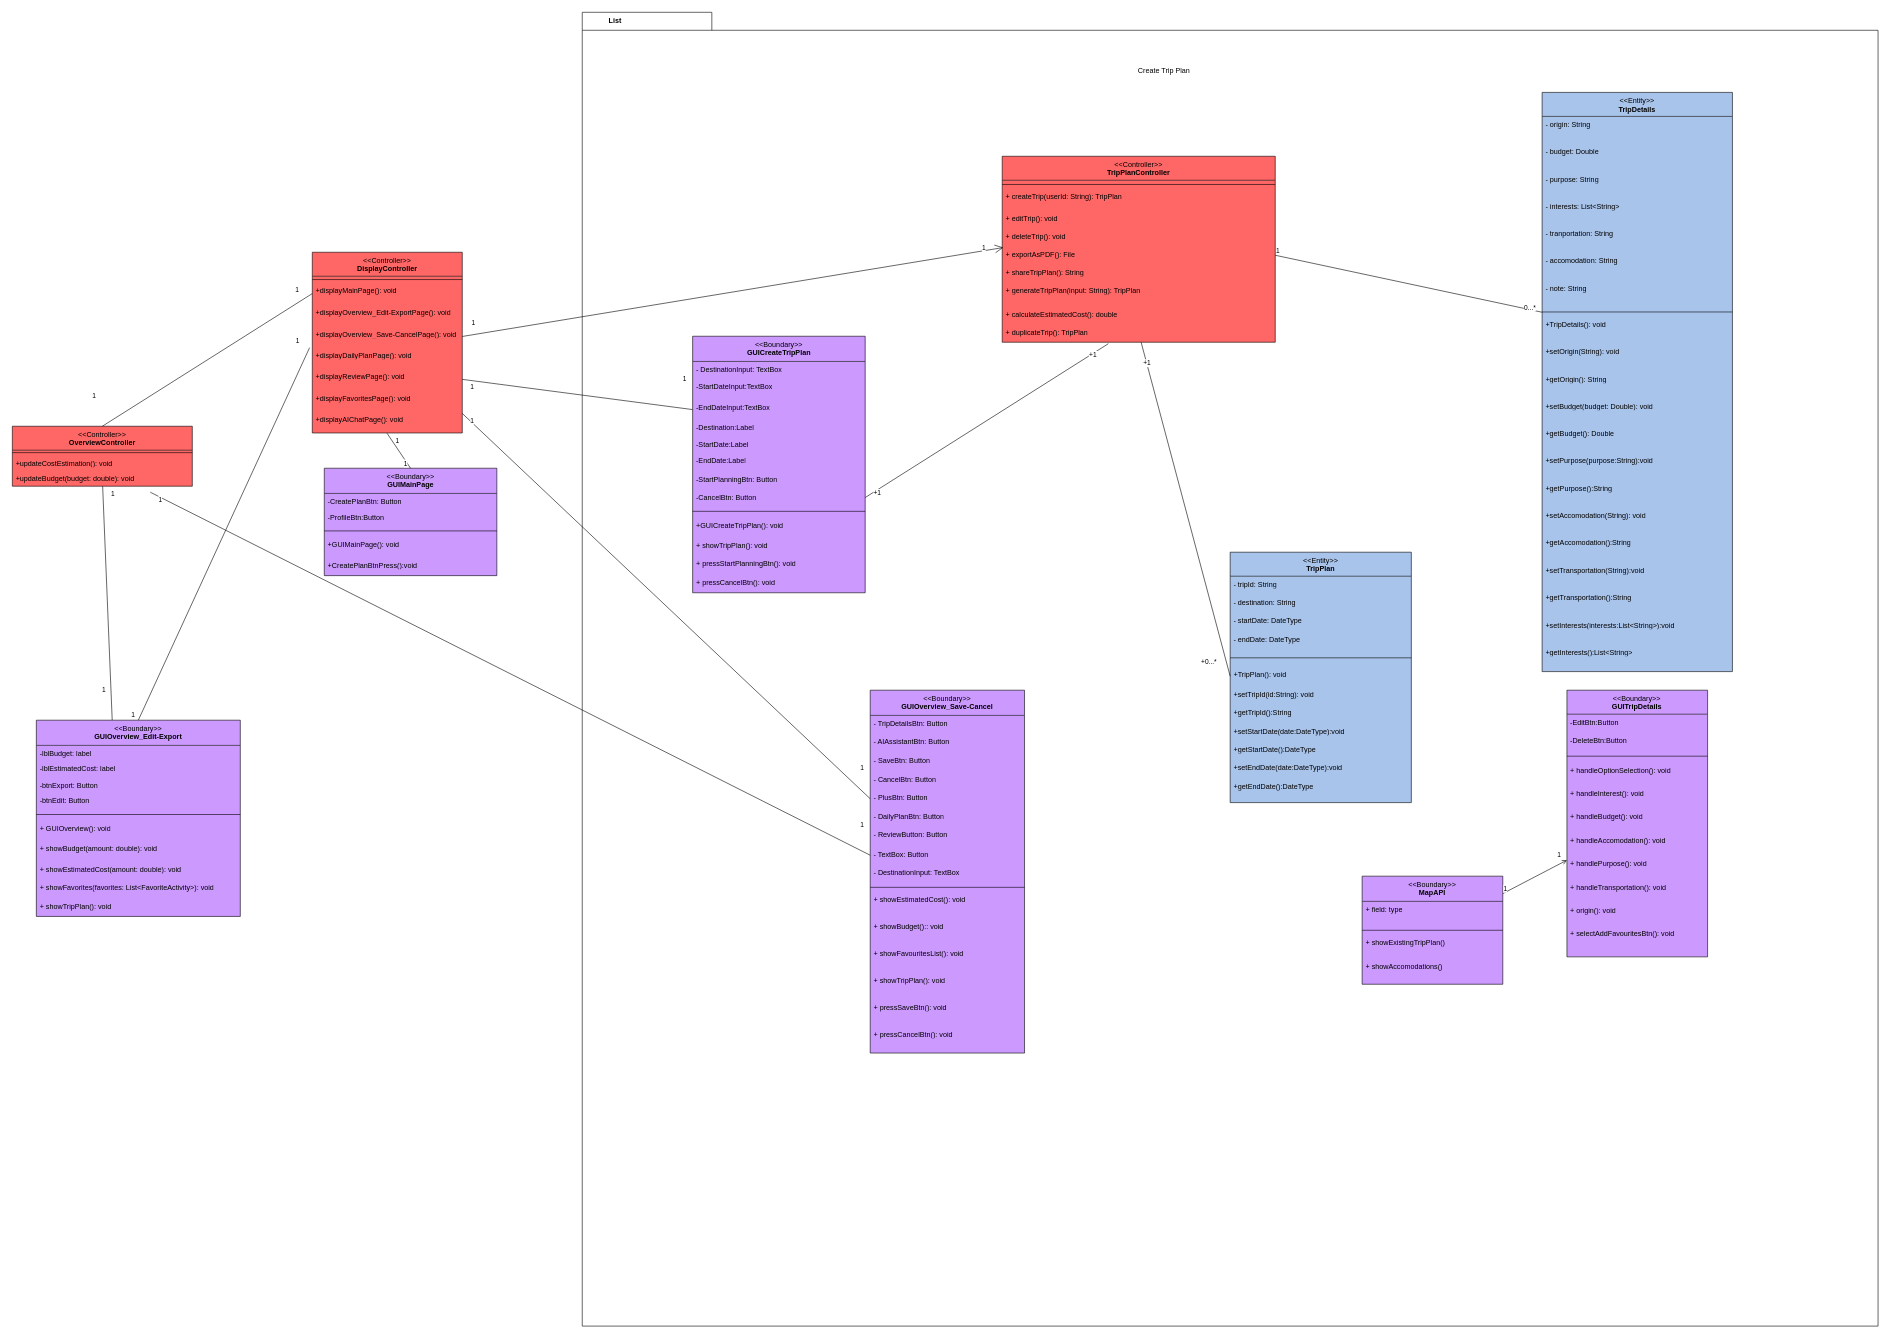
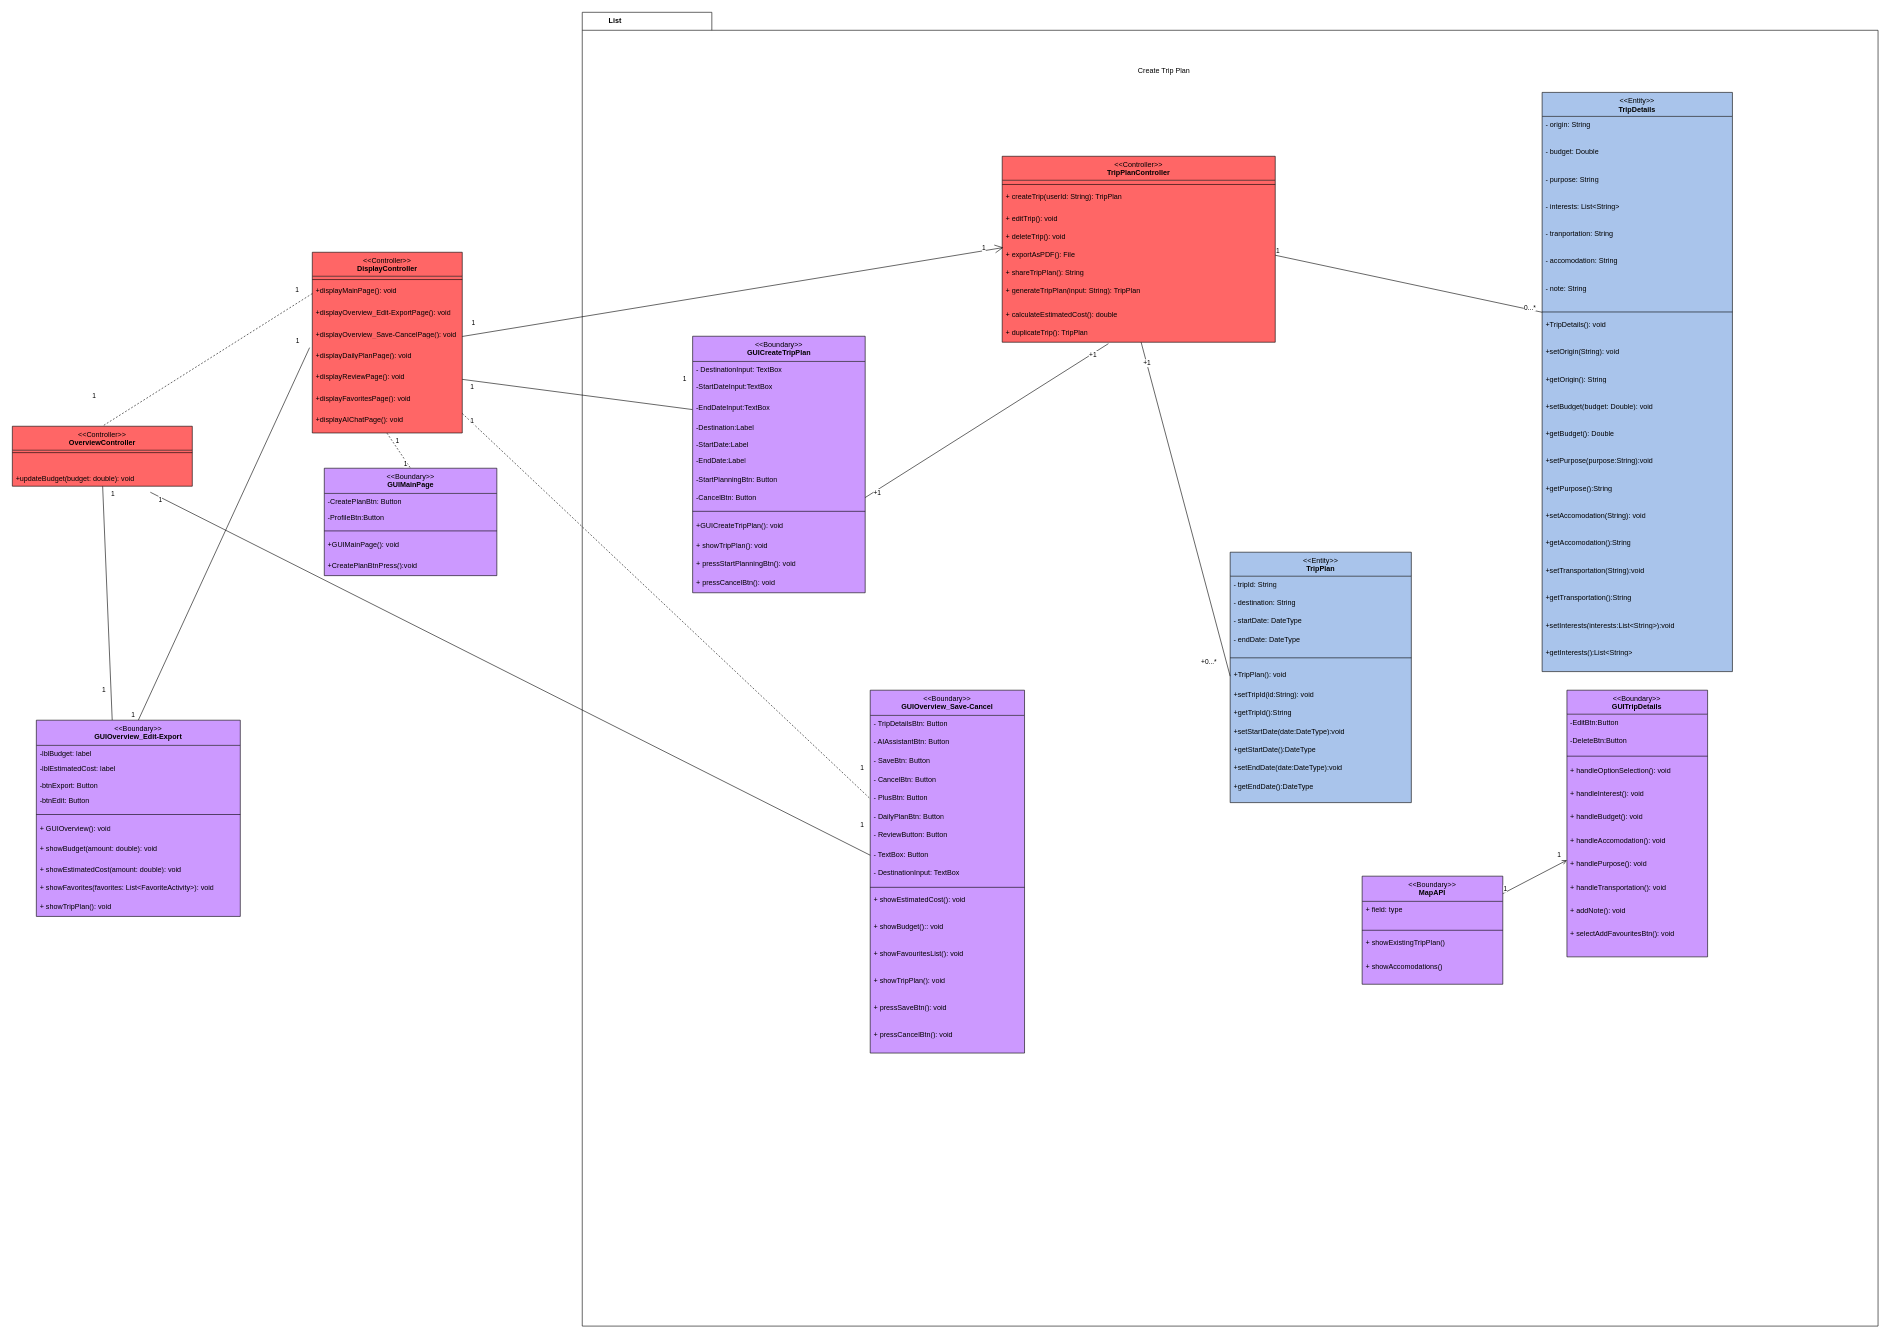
(207, 360) -> (207, 360)
(398, 450) -> (398, 450)
(102, 463) -> none
(665, 605) -> (665, 605)
(1597, 911) -> (1601, 911)
